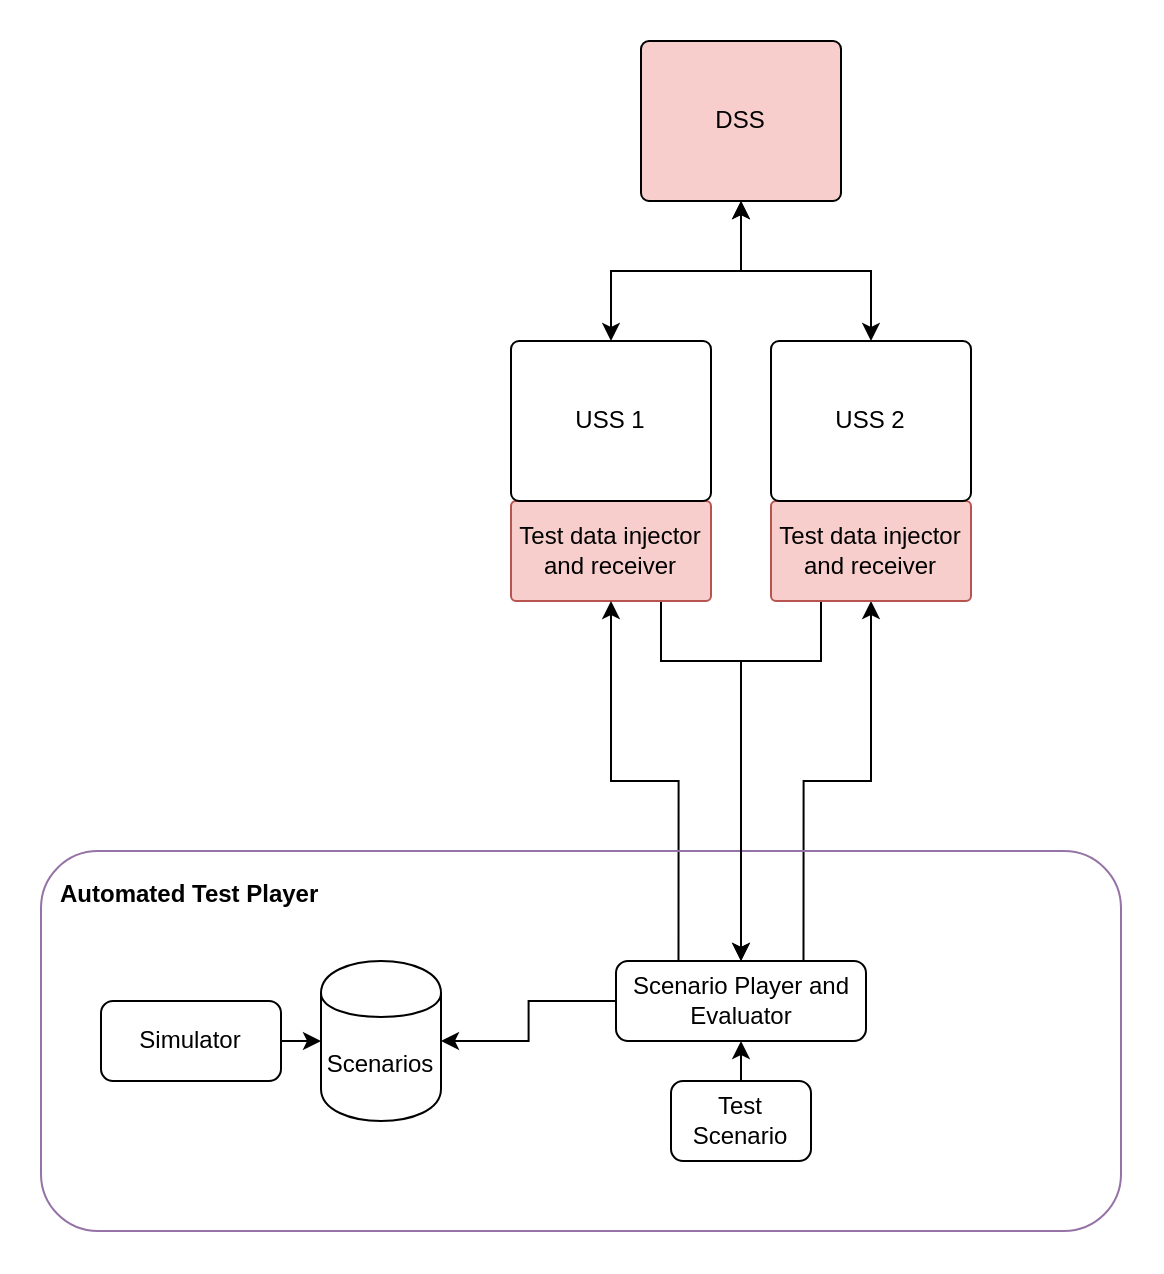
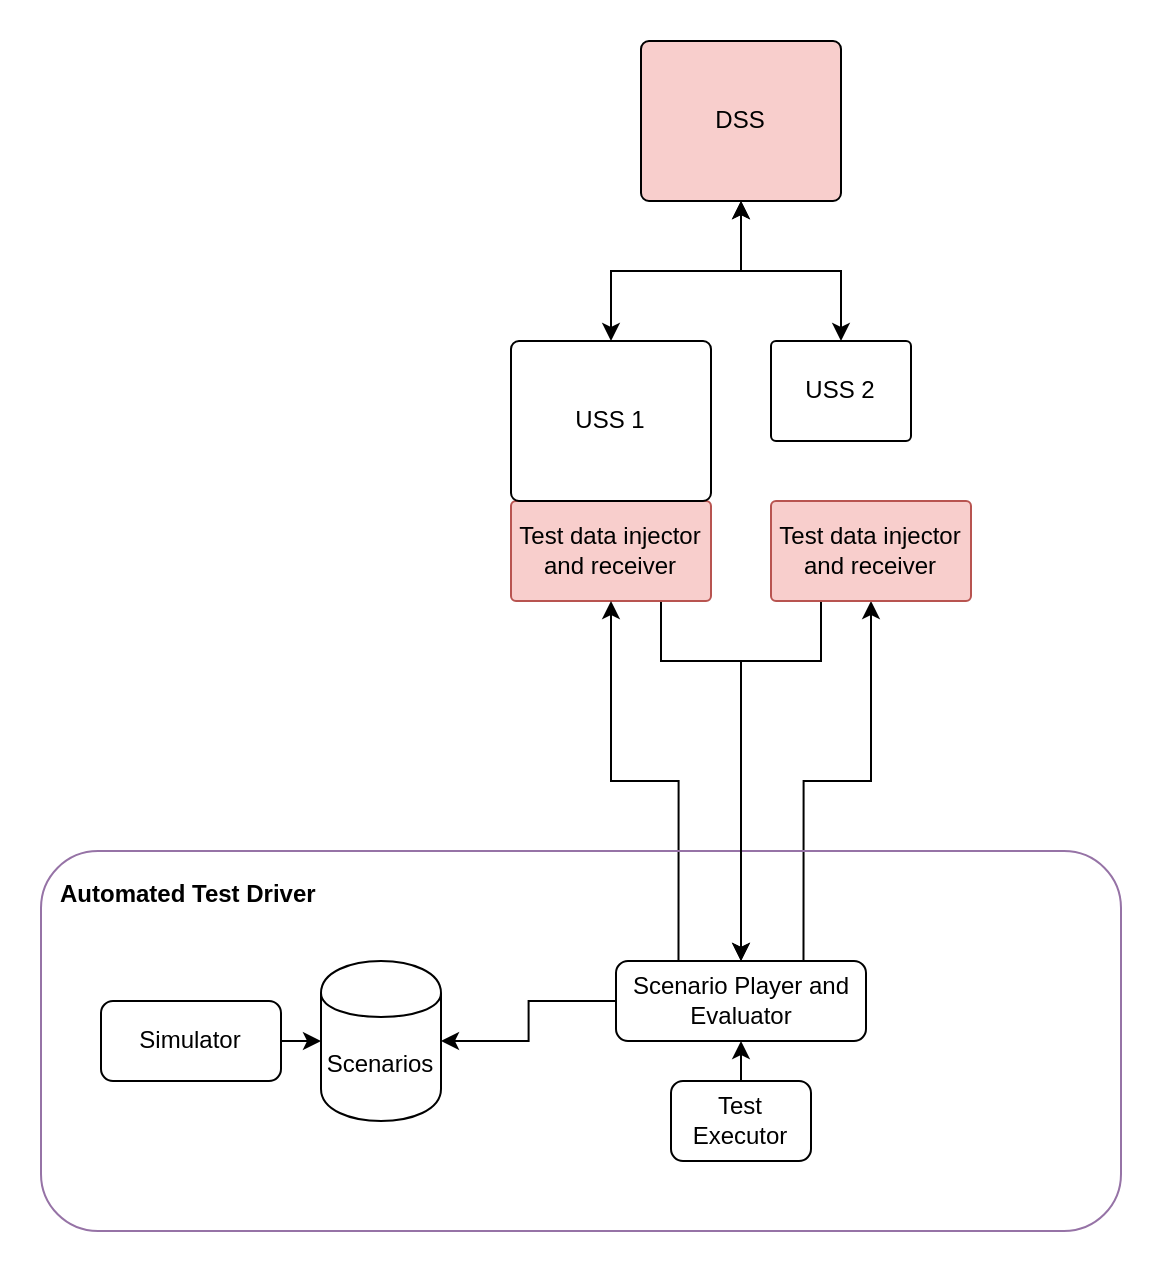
(871, 421) -> (841, 391)
(193, 895) -> (193, 895)
(741, 1121) -> (741, 1121)
